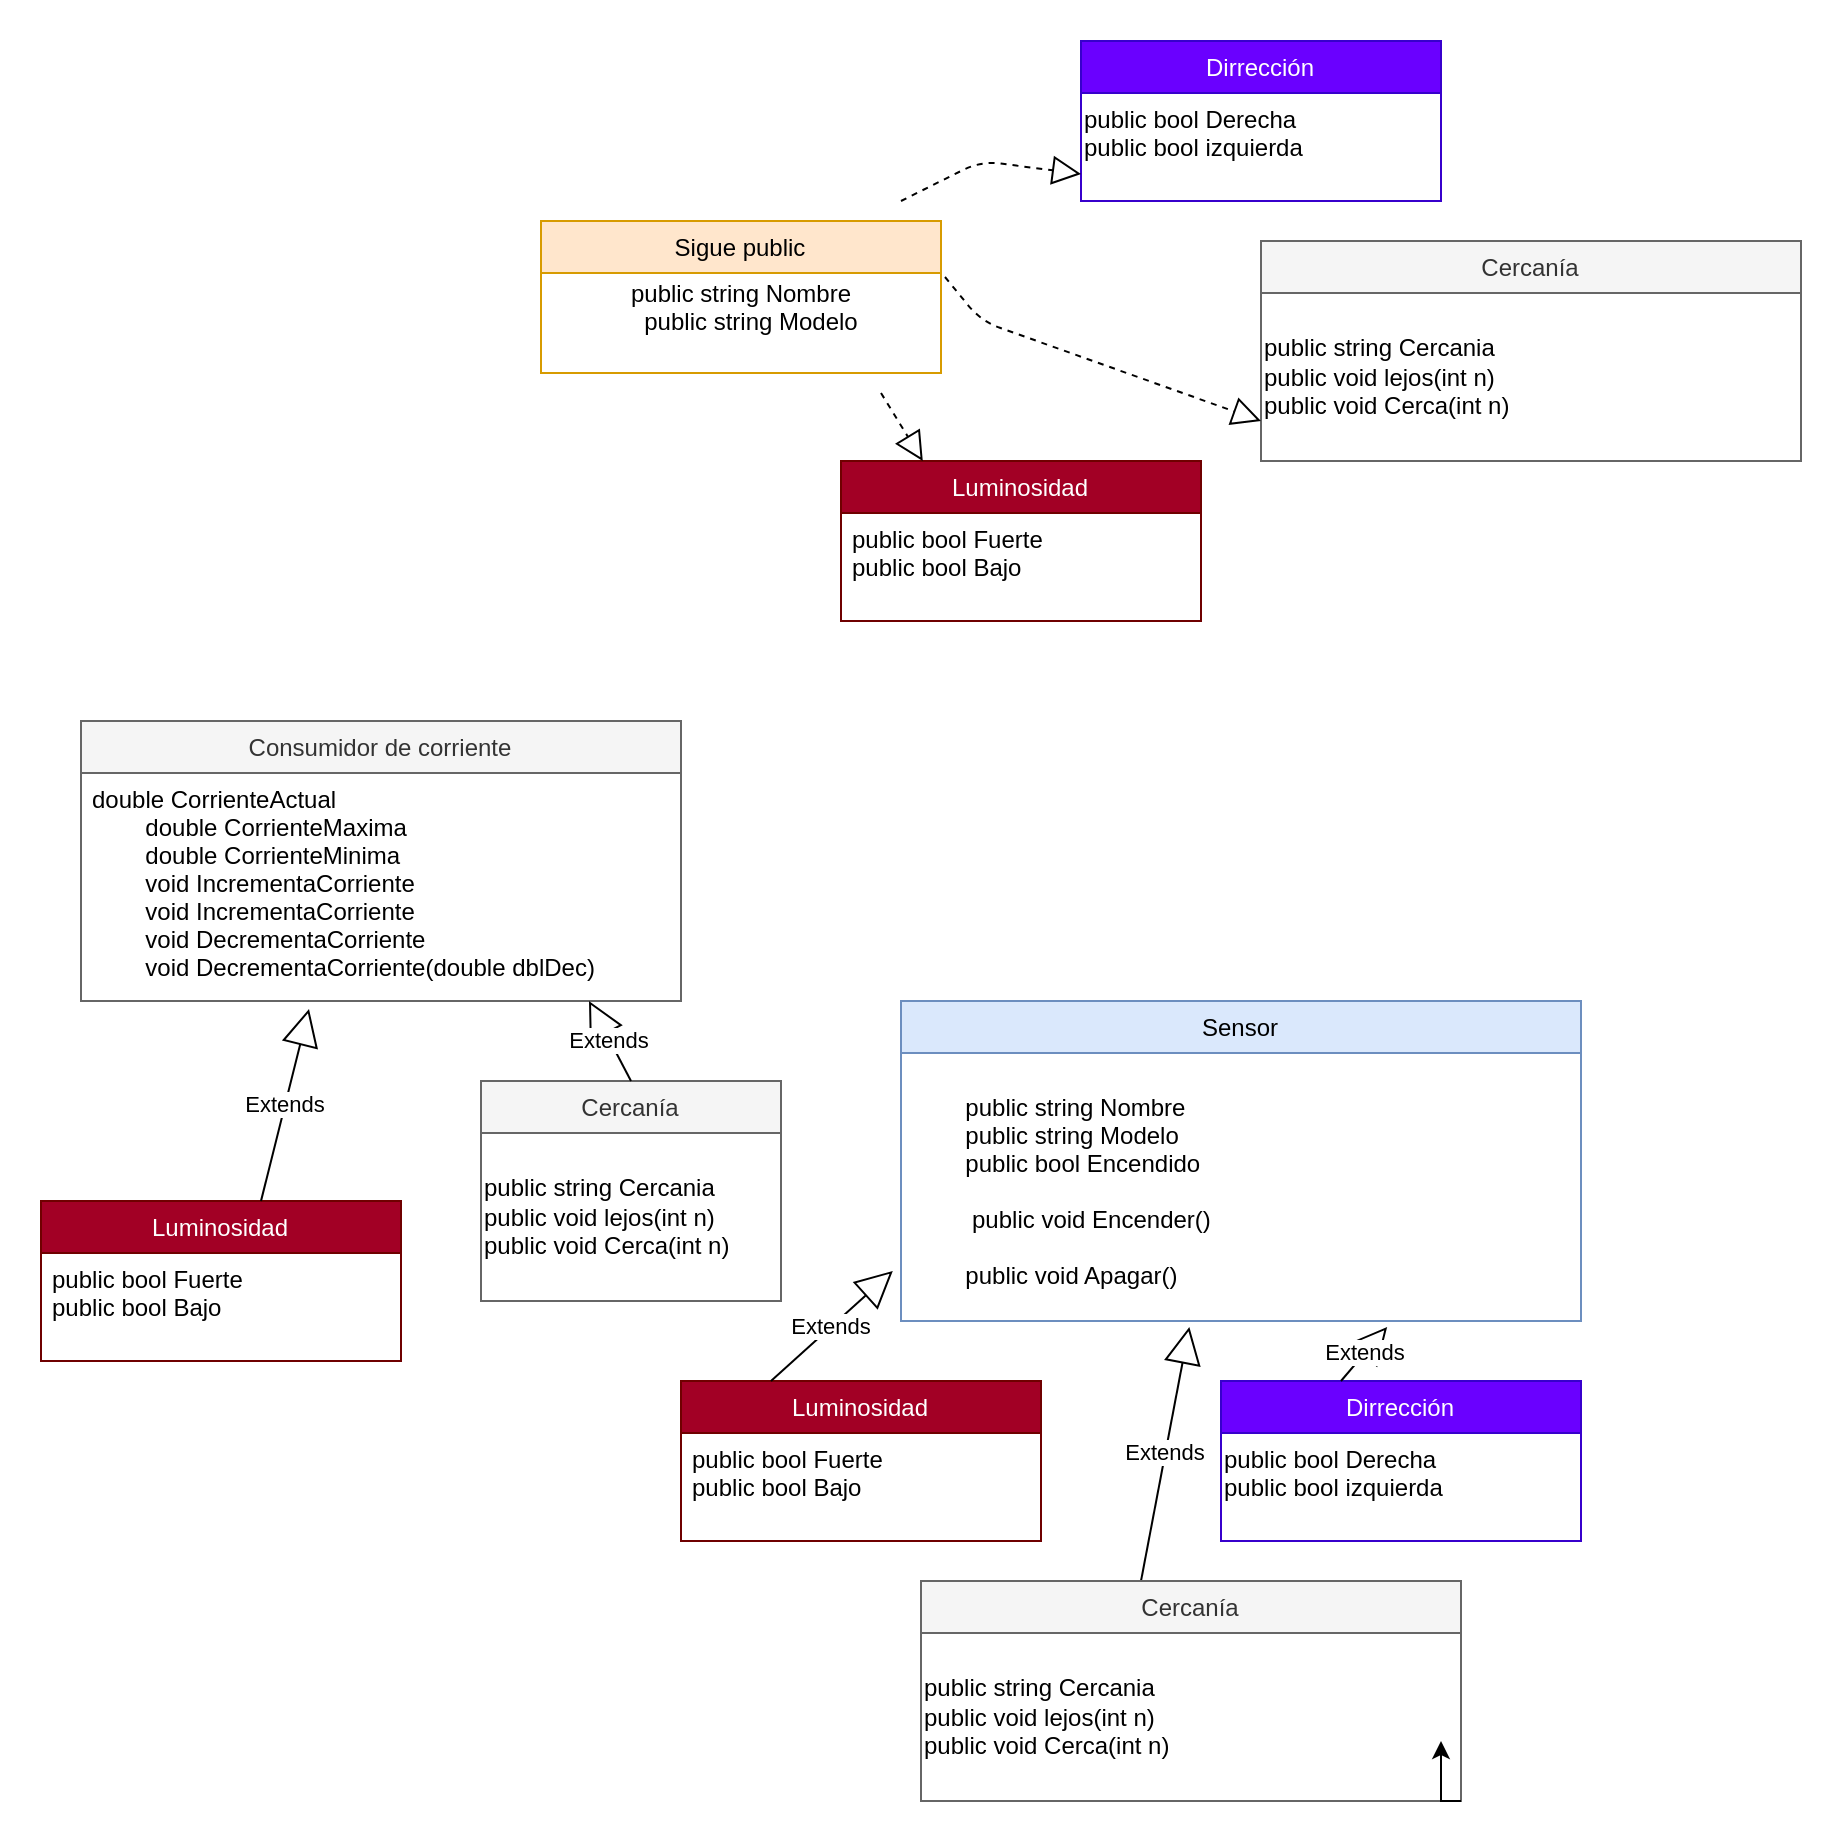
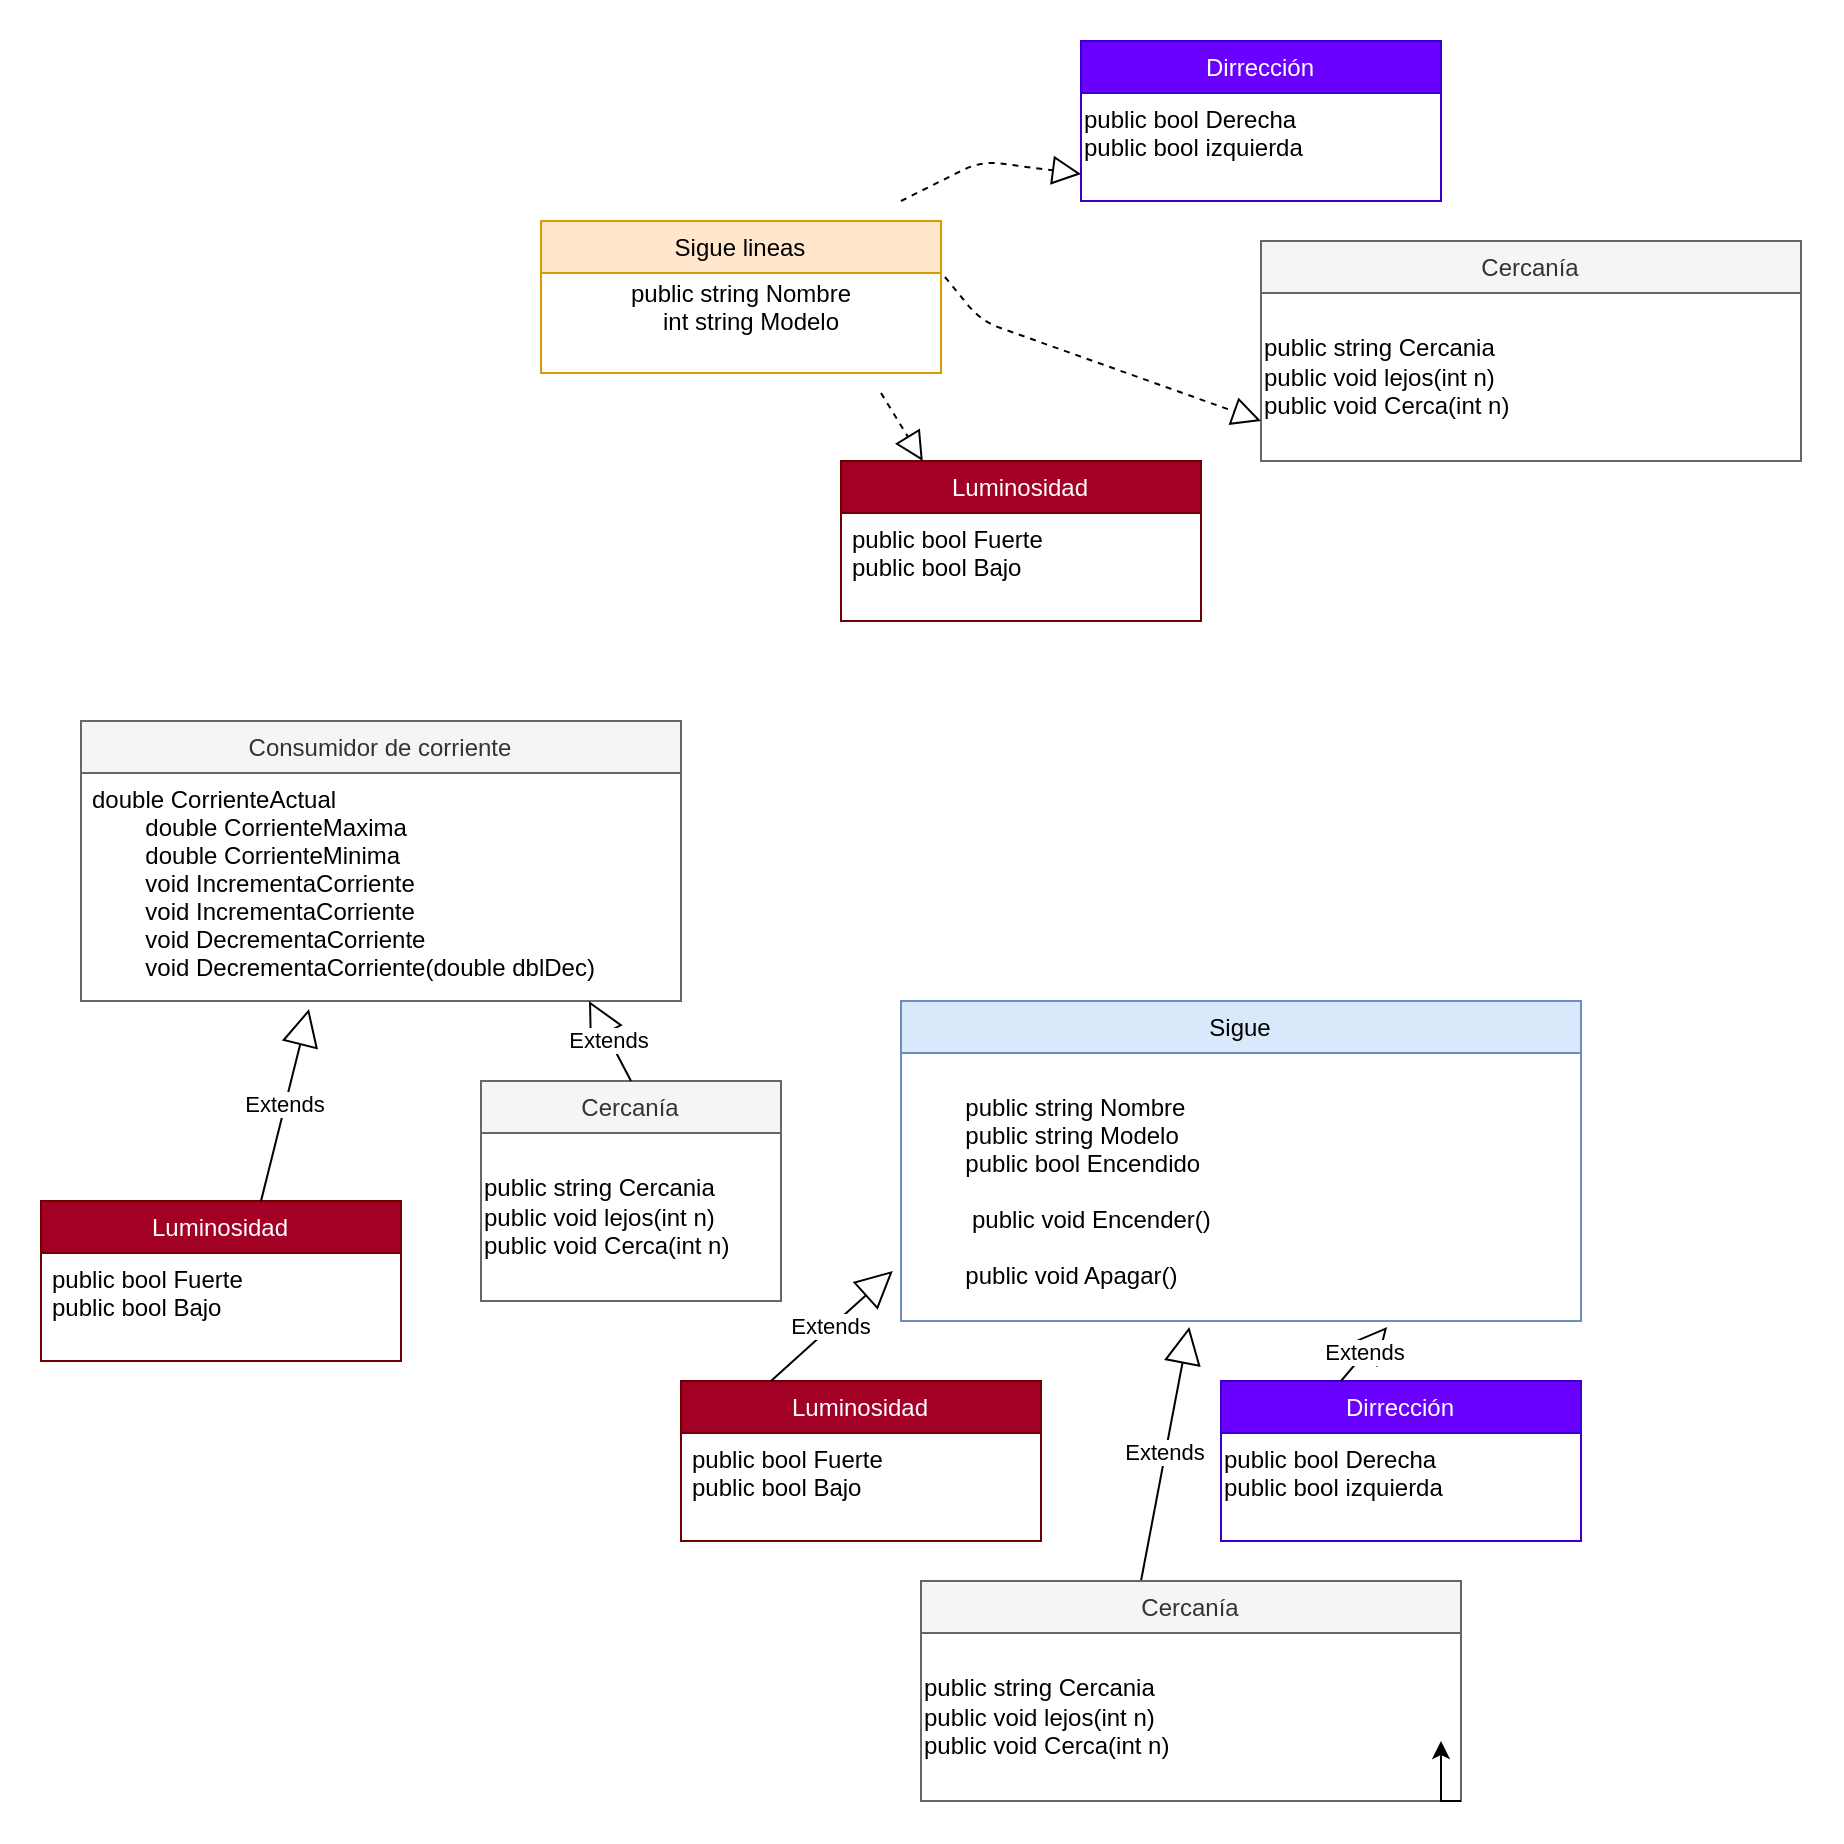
(740, 248) -> (740, 248)
(742, 323) -> (742, 323)
(1240, 1028) -> (1240, 1028)
